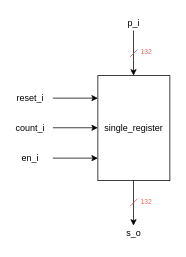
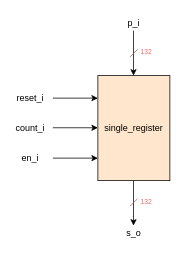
(134, 128) -> (134, 128)
